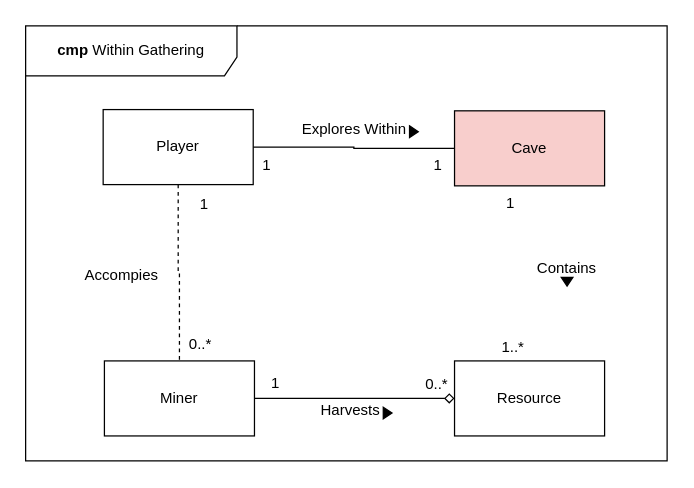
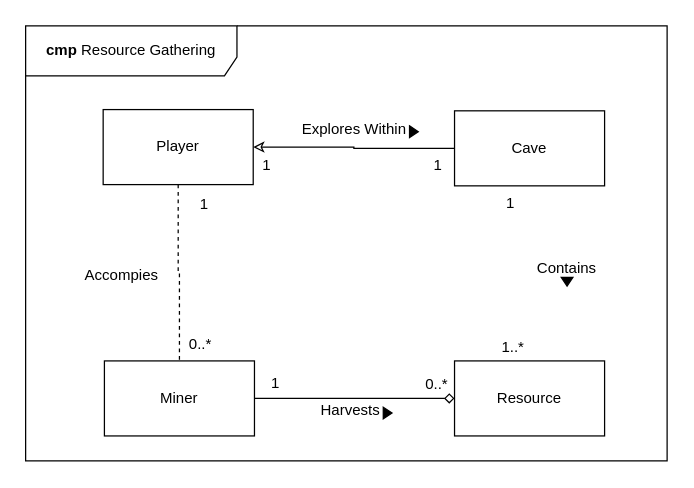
(131, 51) -> (131, 51)
(259, 147) -> (263, 147)
(529, 148) -> (529, 148)
